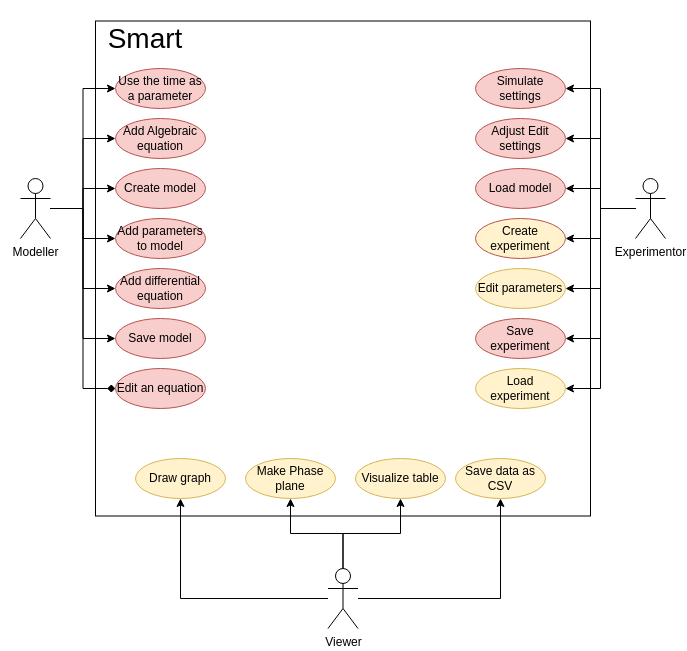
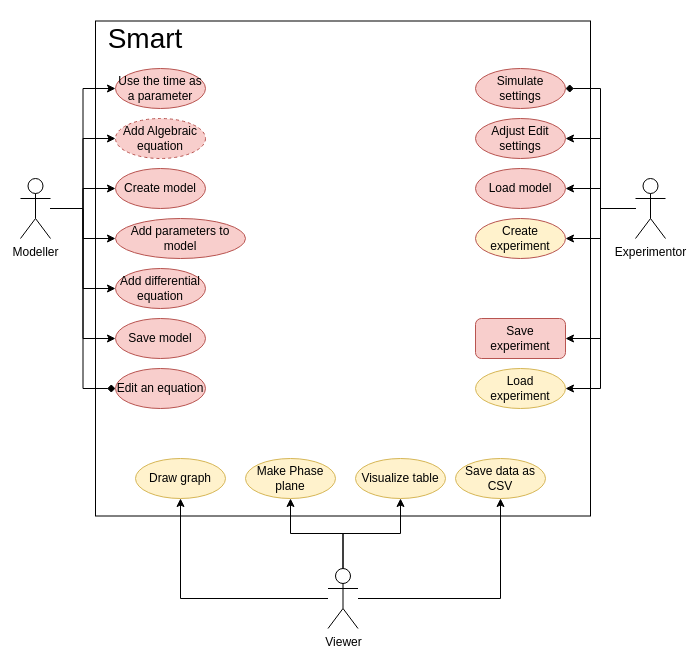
(573, 89) -> (574, 89)
(161, 139) -> (161, 139)
(161, 239) -> (181, 239)
(521, 289) -> none
(585, 289) -> none
(521, 339) -> (521, 339)
